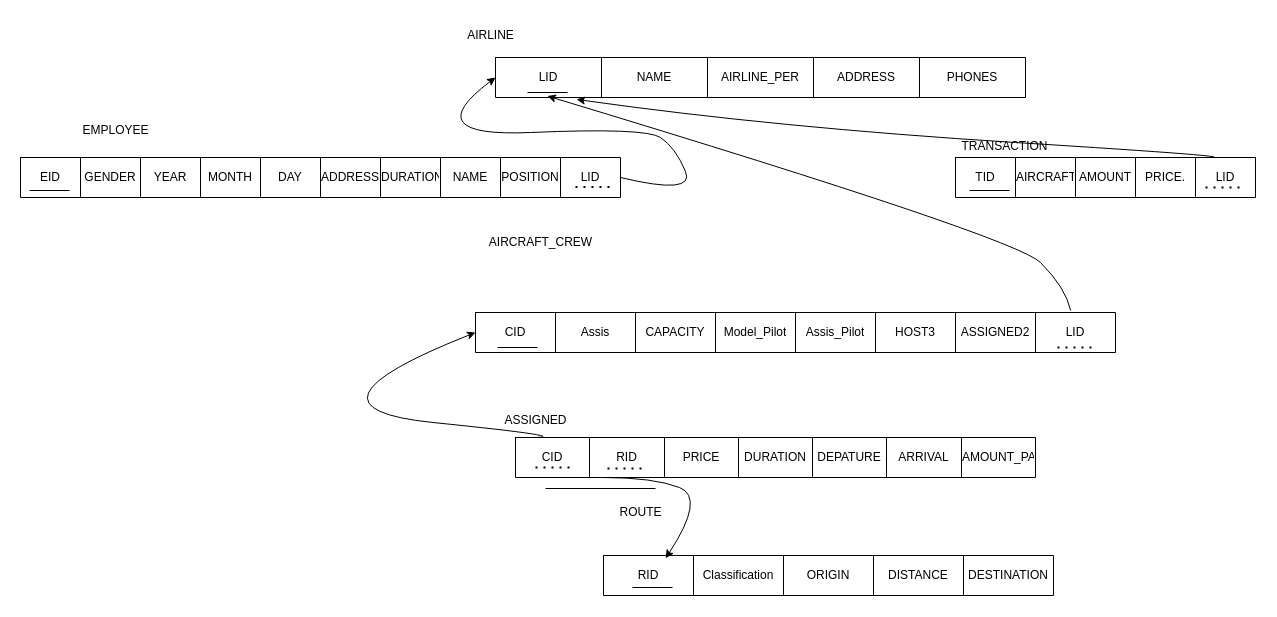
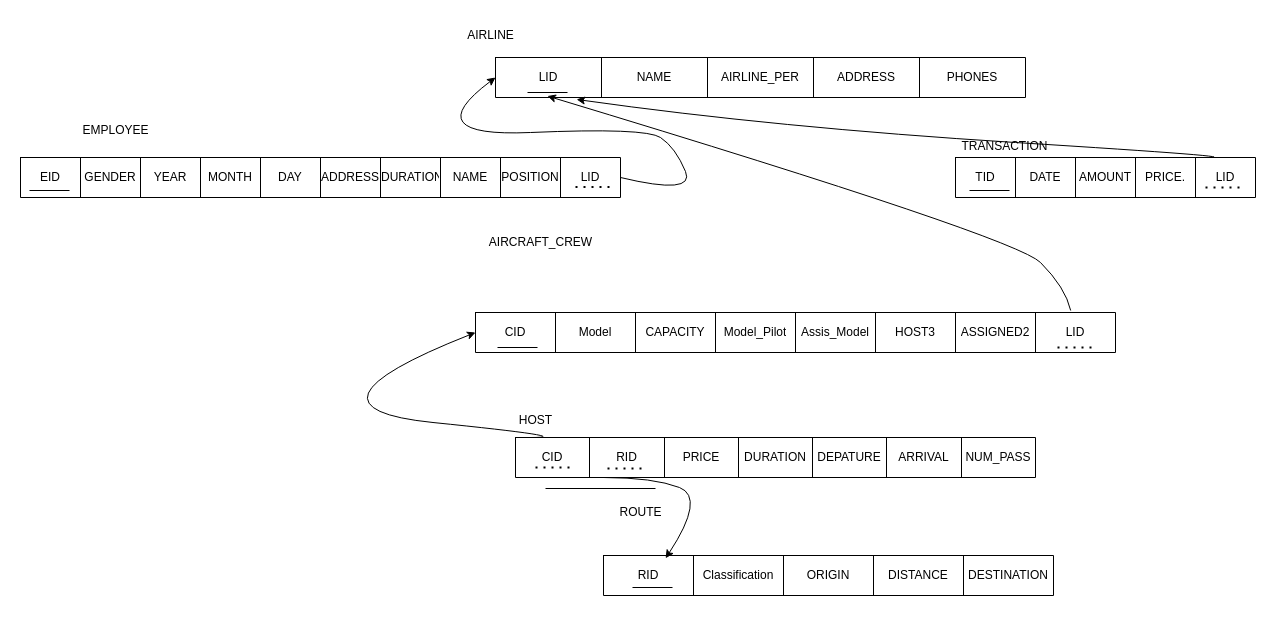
(1046, 178) -> (1046, 178)
(596, 333) -> (596, 333)
(836, 333) -> (836, 333)
(536, 421) -> (536, 421)
(999, 458) -> (999, 458)
